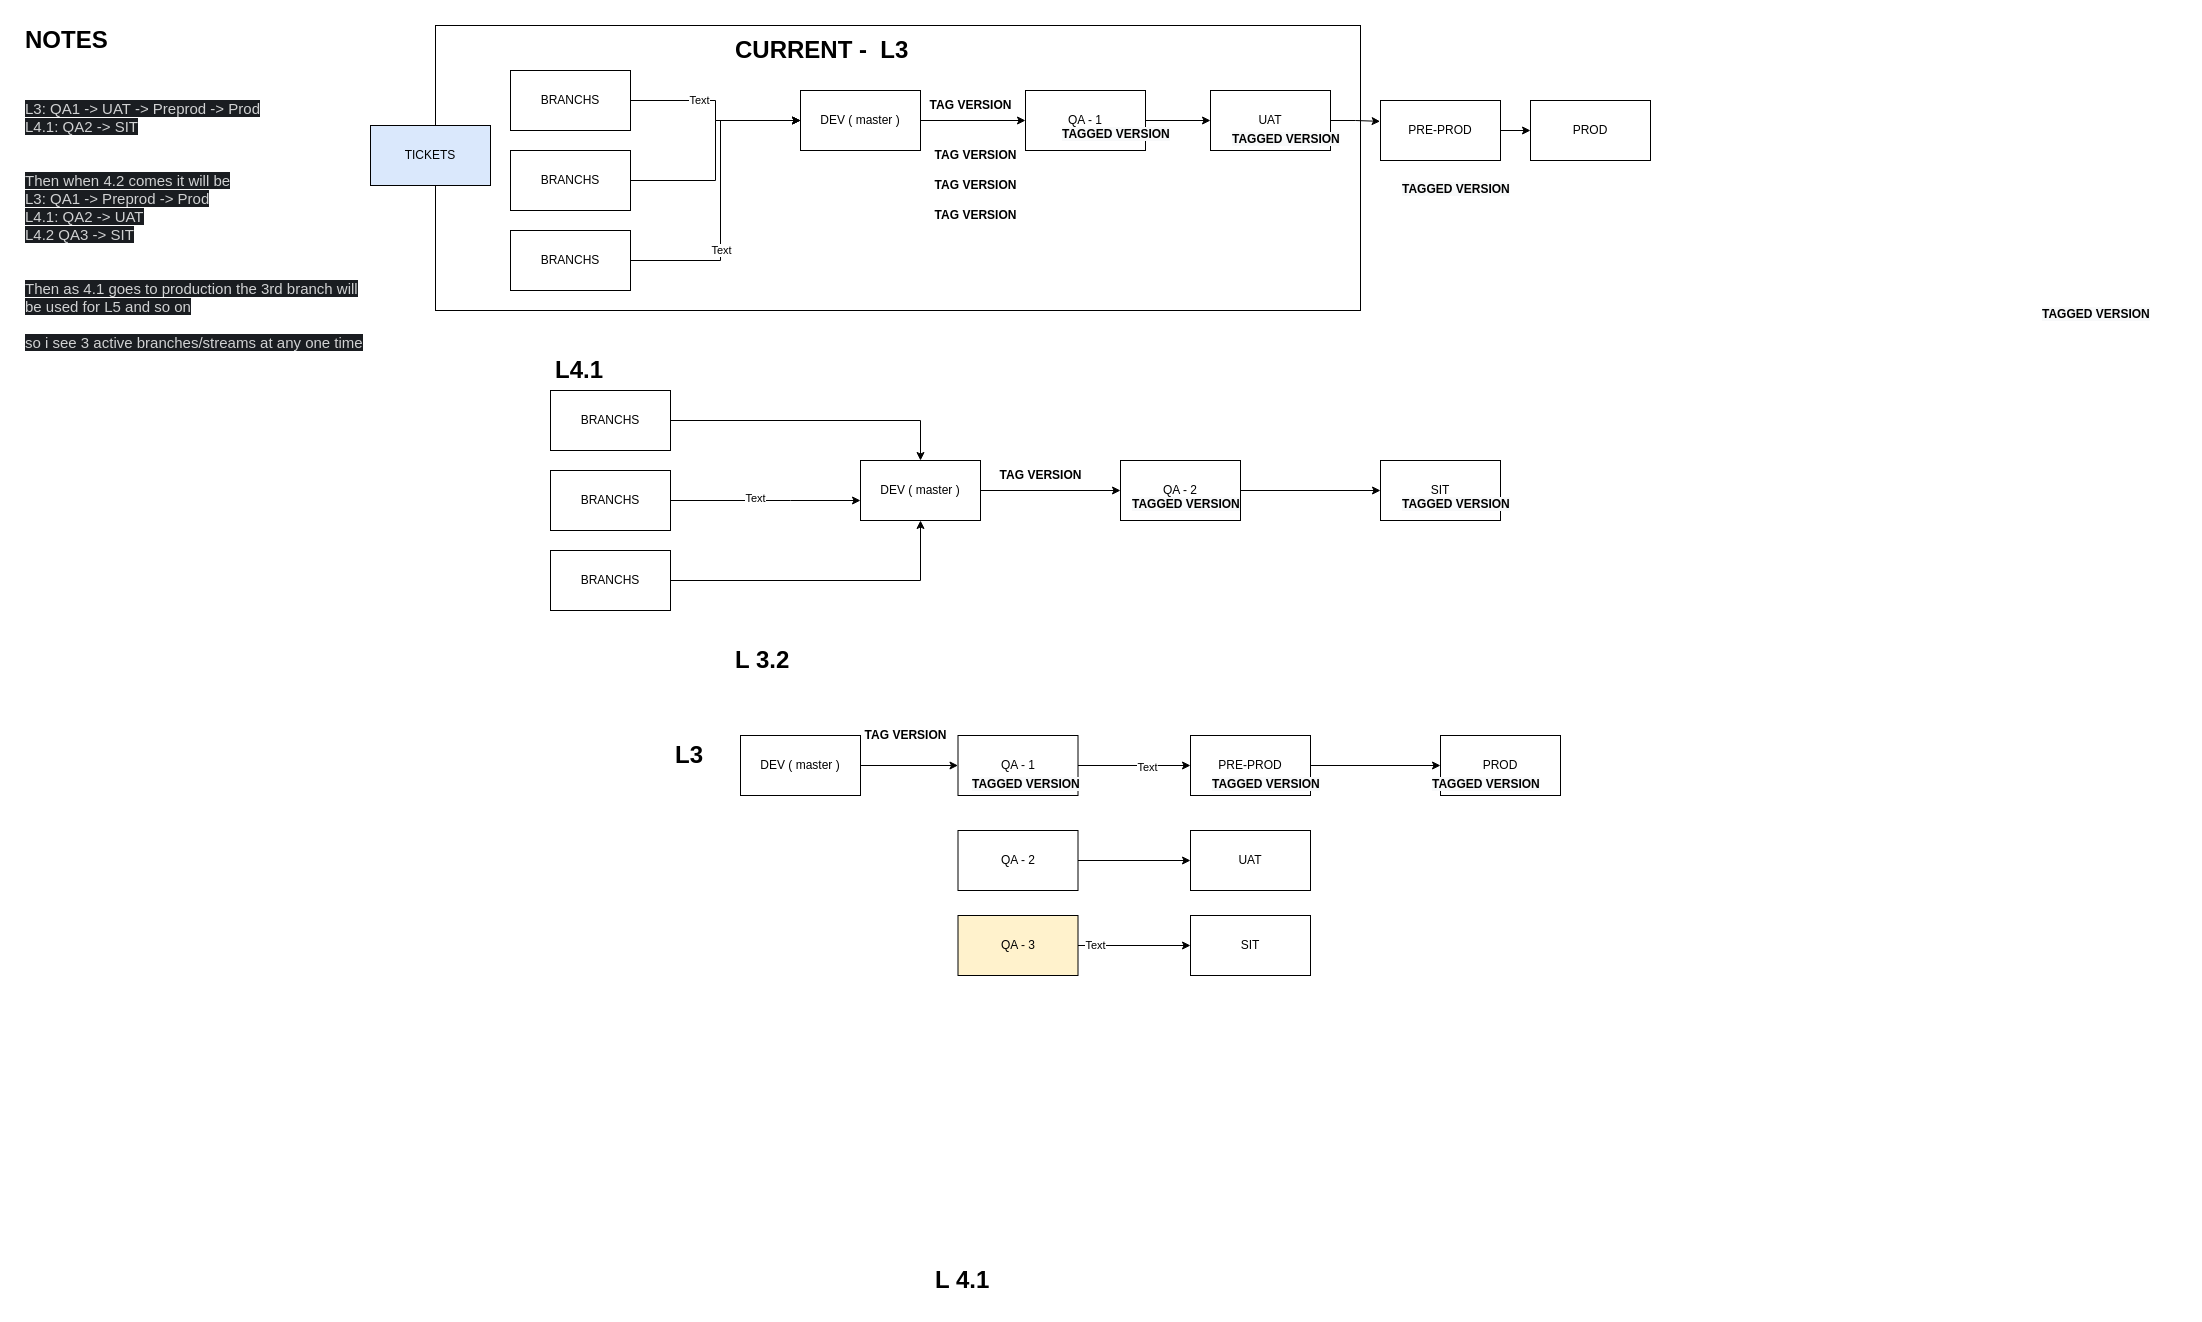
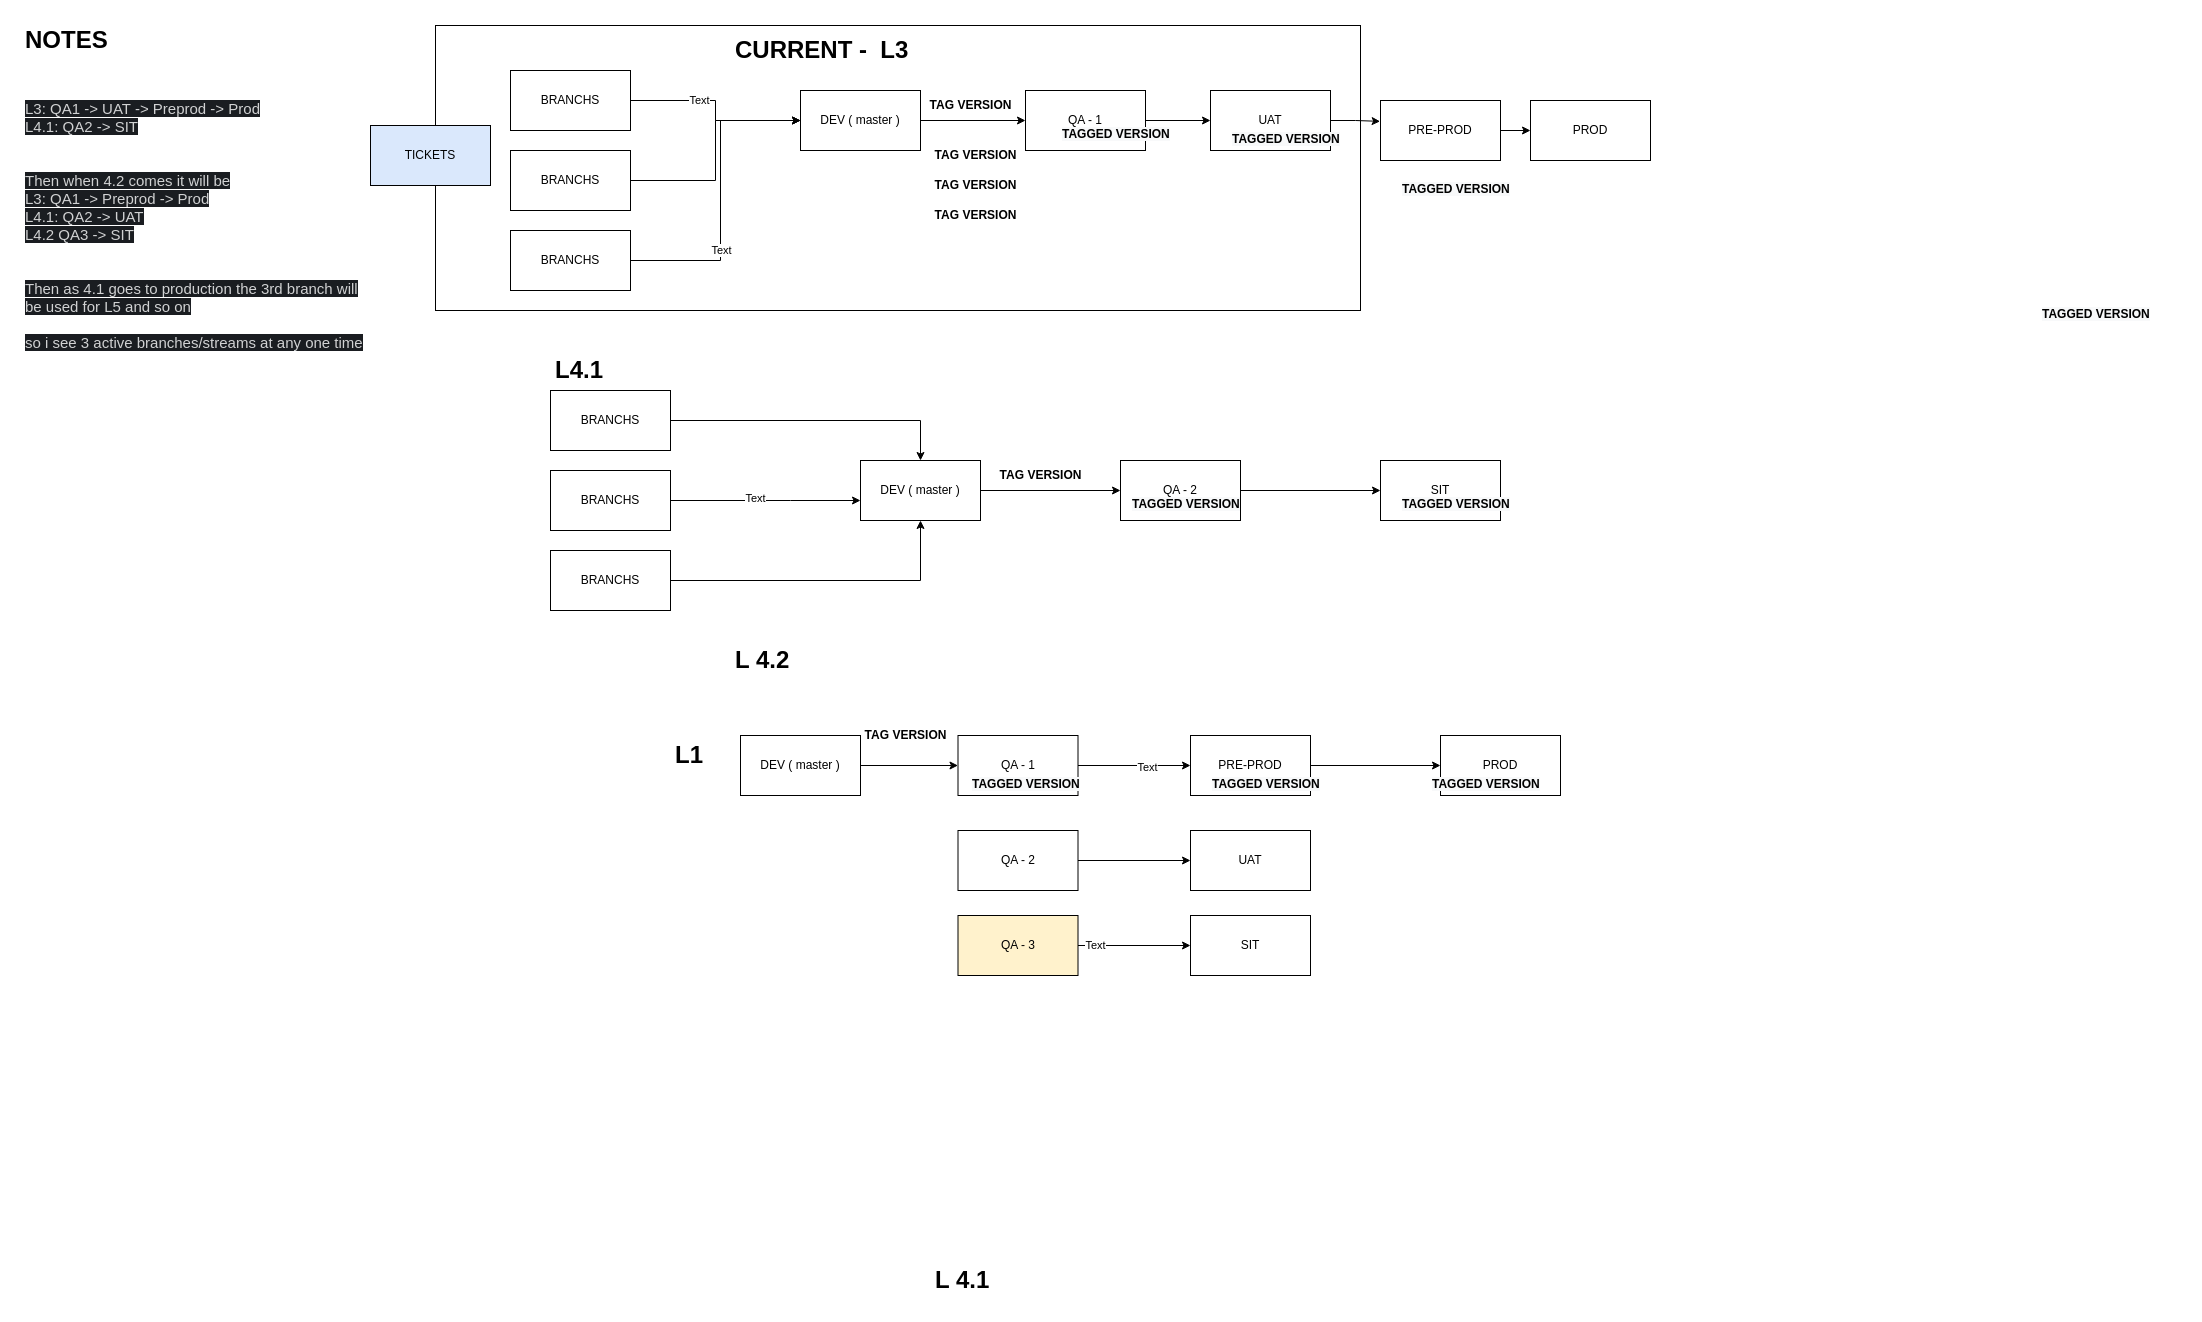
(749, 638) -> (749, 638)
(682, 733) -> (682, 733)
